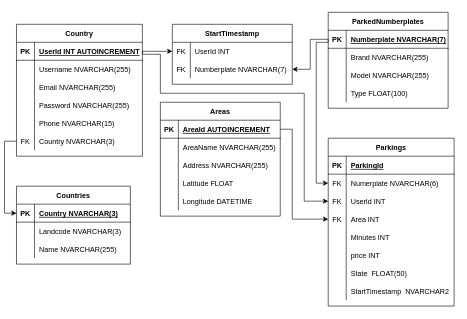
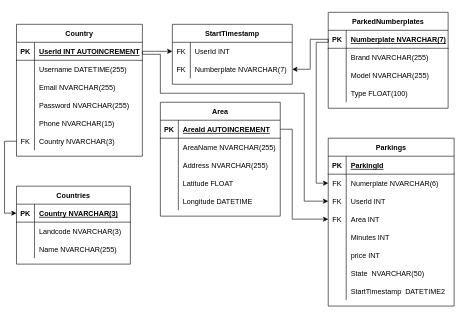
(82, 70) -> (82, 70)
(220, 112) -> (220, 112)
(382, 274) -> (388, 274)
(400, 292) -> (400, 292)
